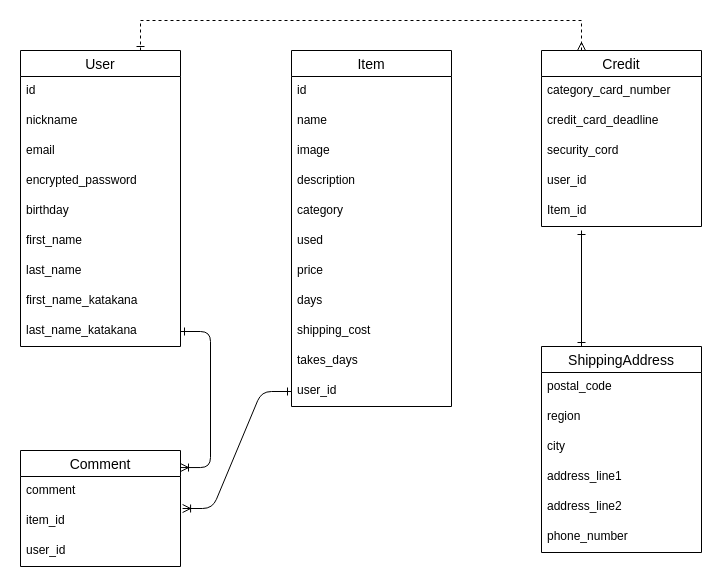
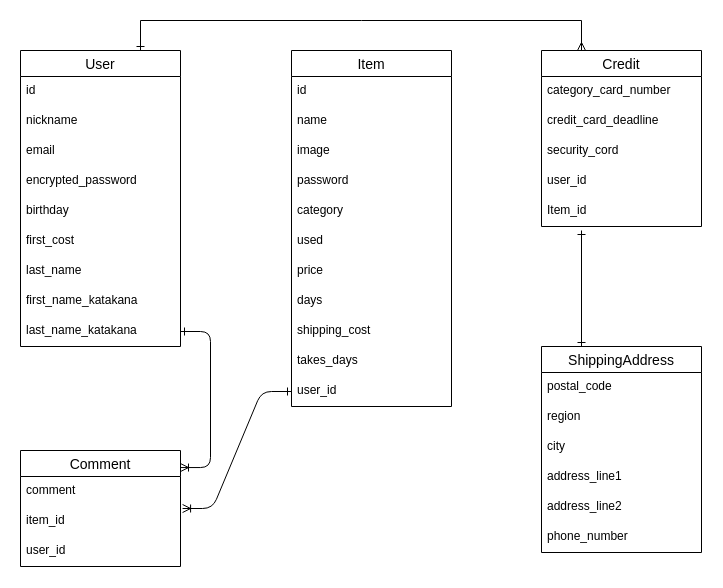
(361, 21) -> (361, 21)
(331, 180) -> (324, 180)
(58, 240) -> (58, 240)
